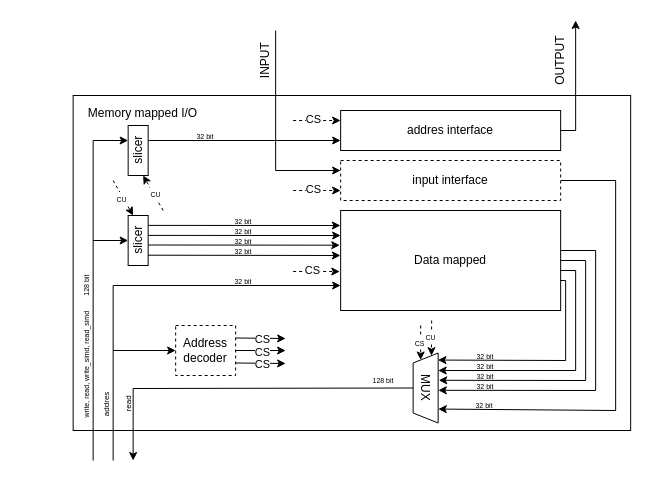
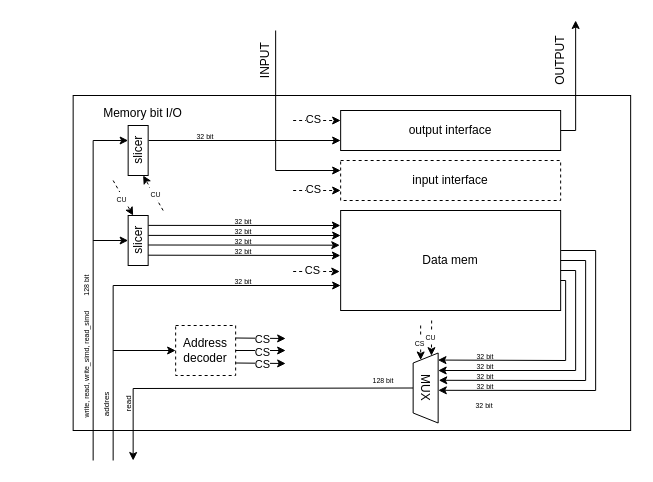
(143, 114) -> (143, 114)
(451, 131) -> (451, 131)
(451, 261) -> (451, 261)
(616, 353) -> none
